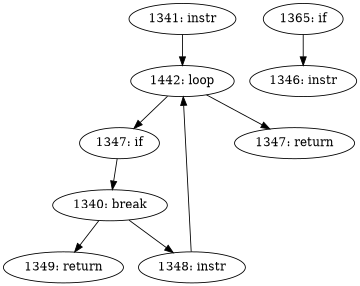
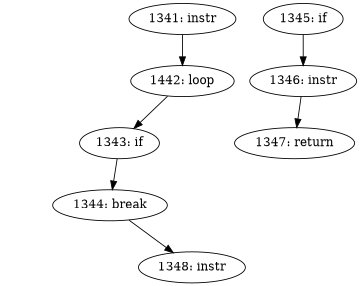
(303, 19) -> (303, 19)
(234, 110) -> (300, 108)
(119, 143) -> (119, 143)
(187, 179) -> none
(110, 205) -> (110, 205)
(63, 267) -> none
